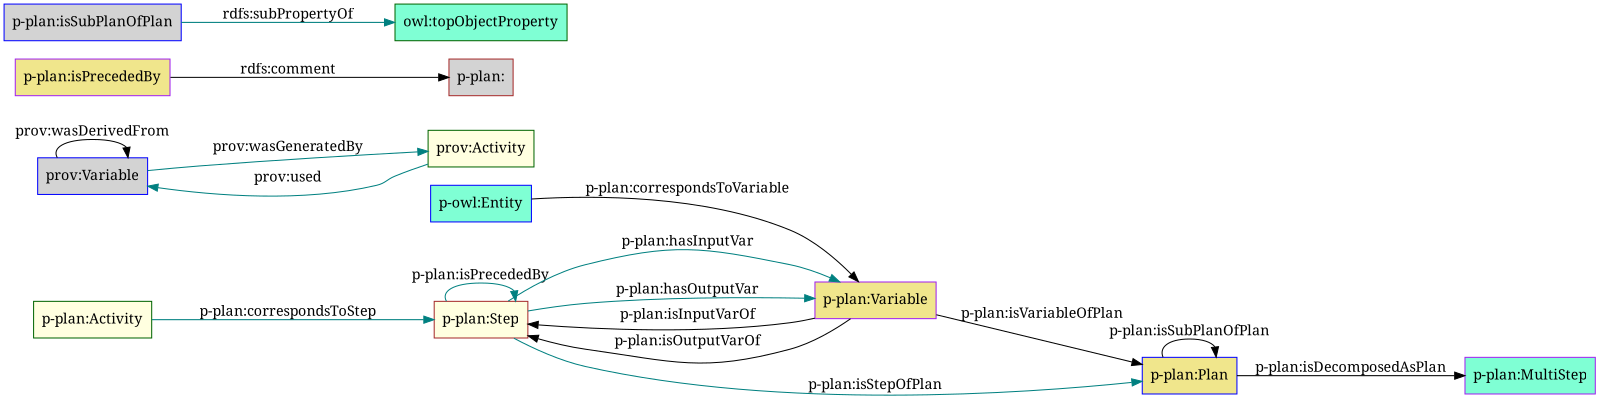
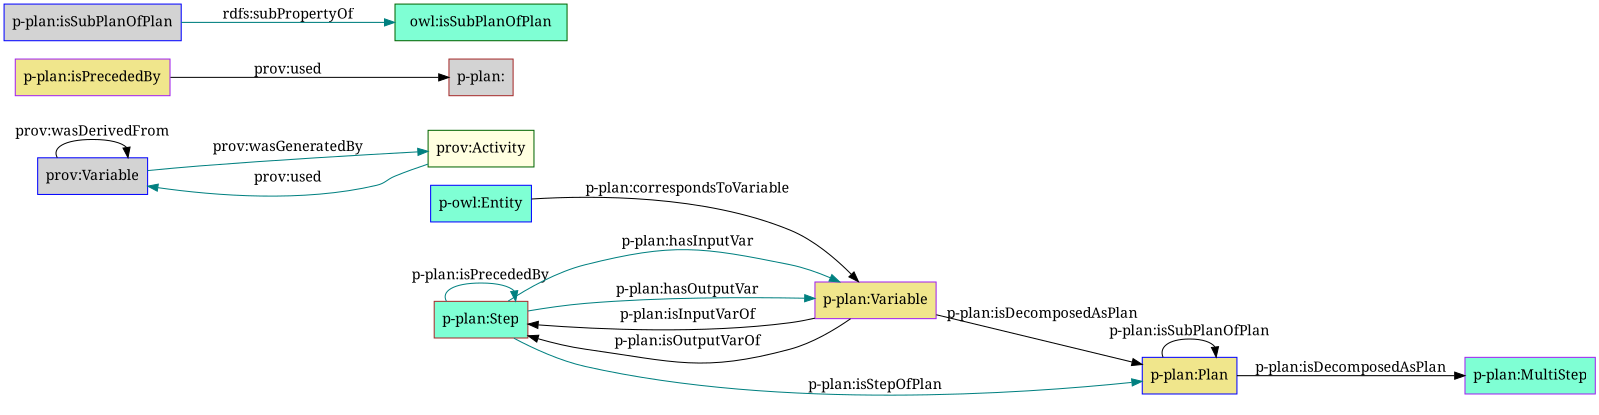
(481, 22) -> (481, 22)
(288, 70) -> (288, 70)
(1042, 314) -> (1042, 314)
(93, 320) -> none
(481, 320) -> (481, 320)
